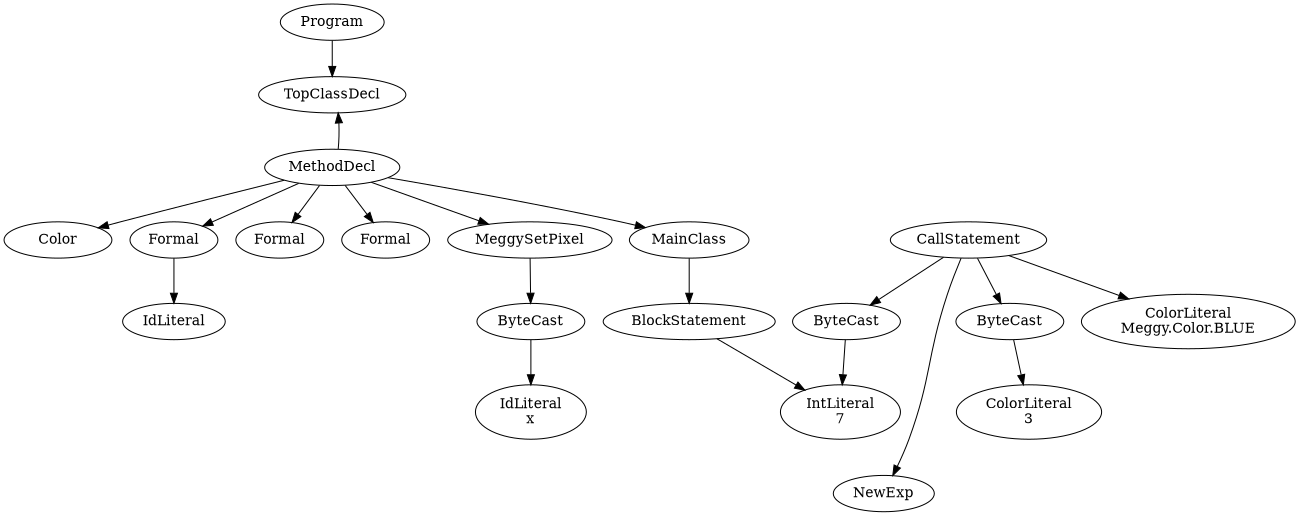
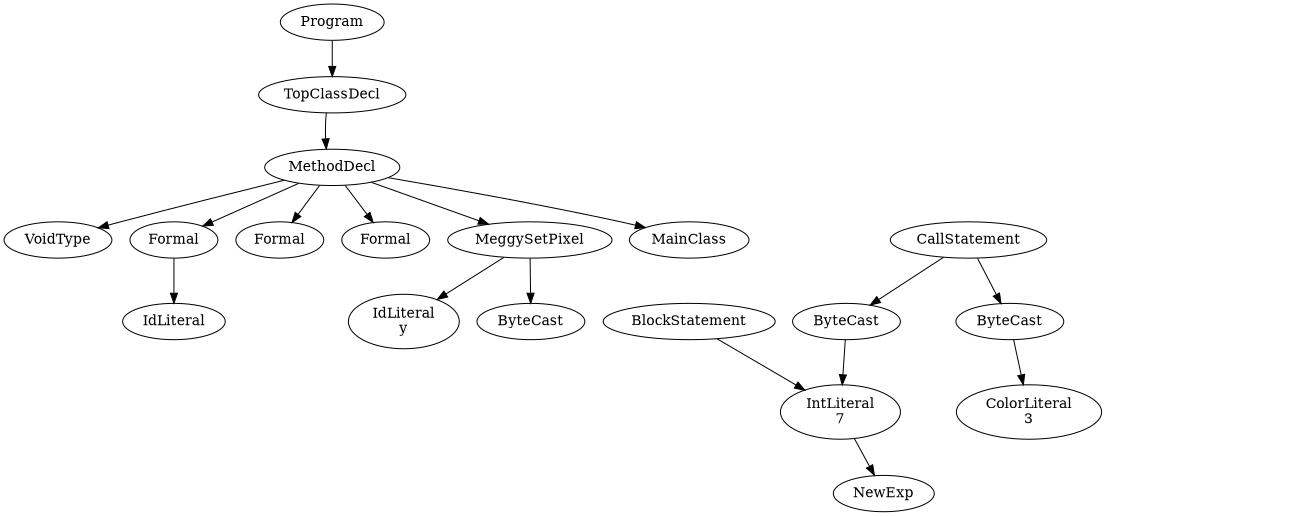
(339, 136) -> (326, 126)
(58, 240) -> (58, 240)
(689, 276) -> none
none -> (404, 322)
(1188, 322) -> none
(930, 363) -> (862, 452)
(531, 412) -> none
